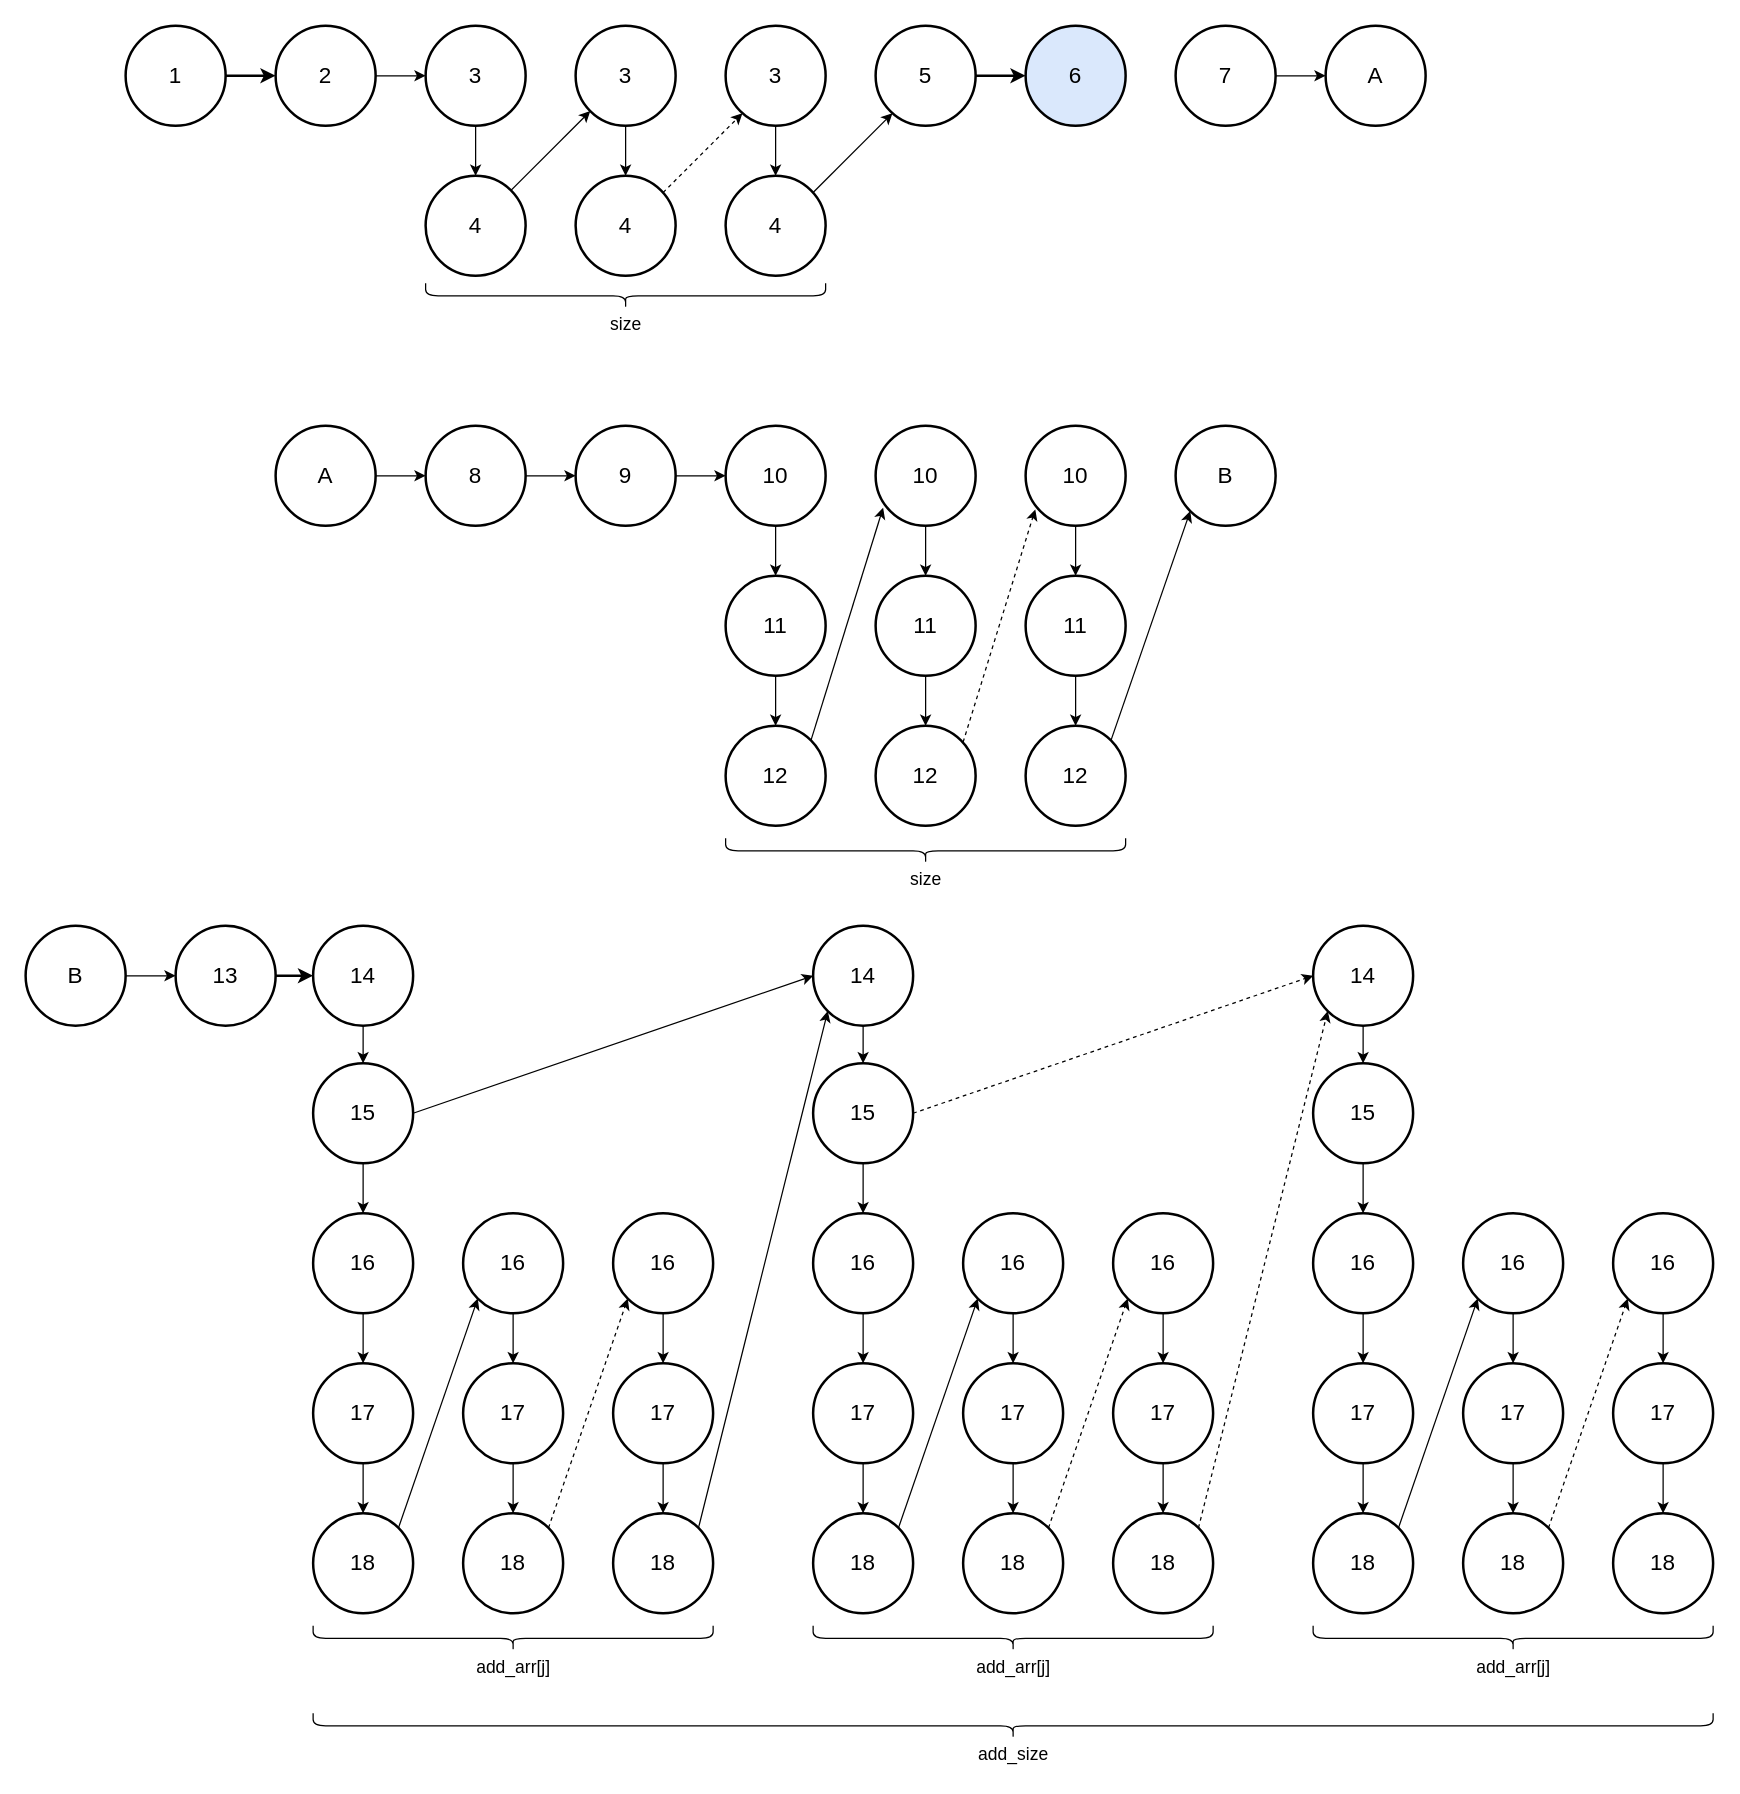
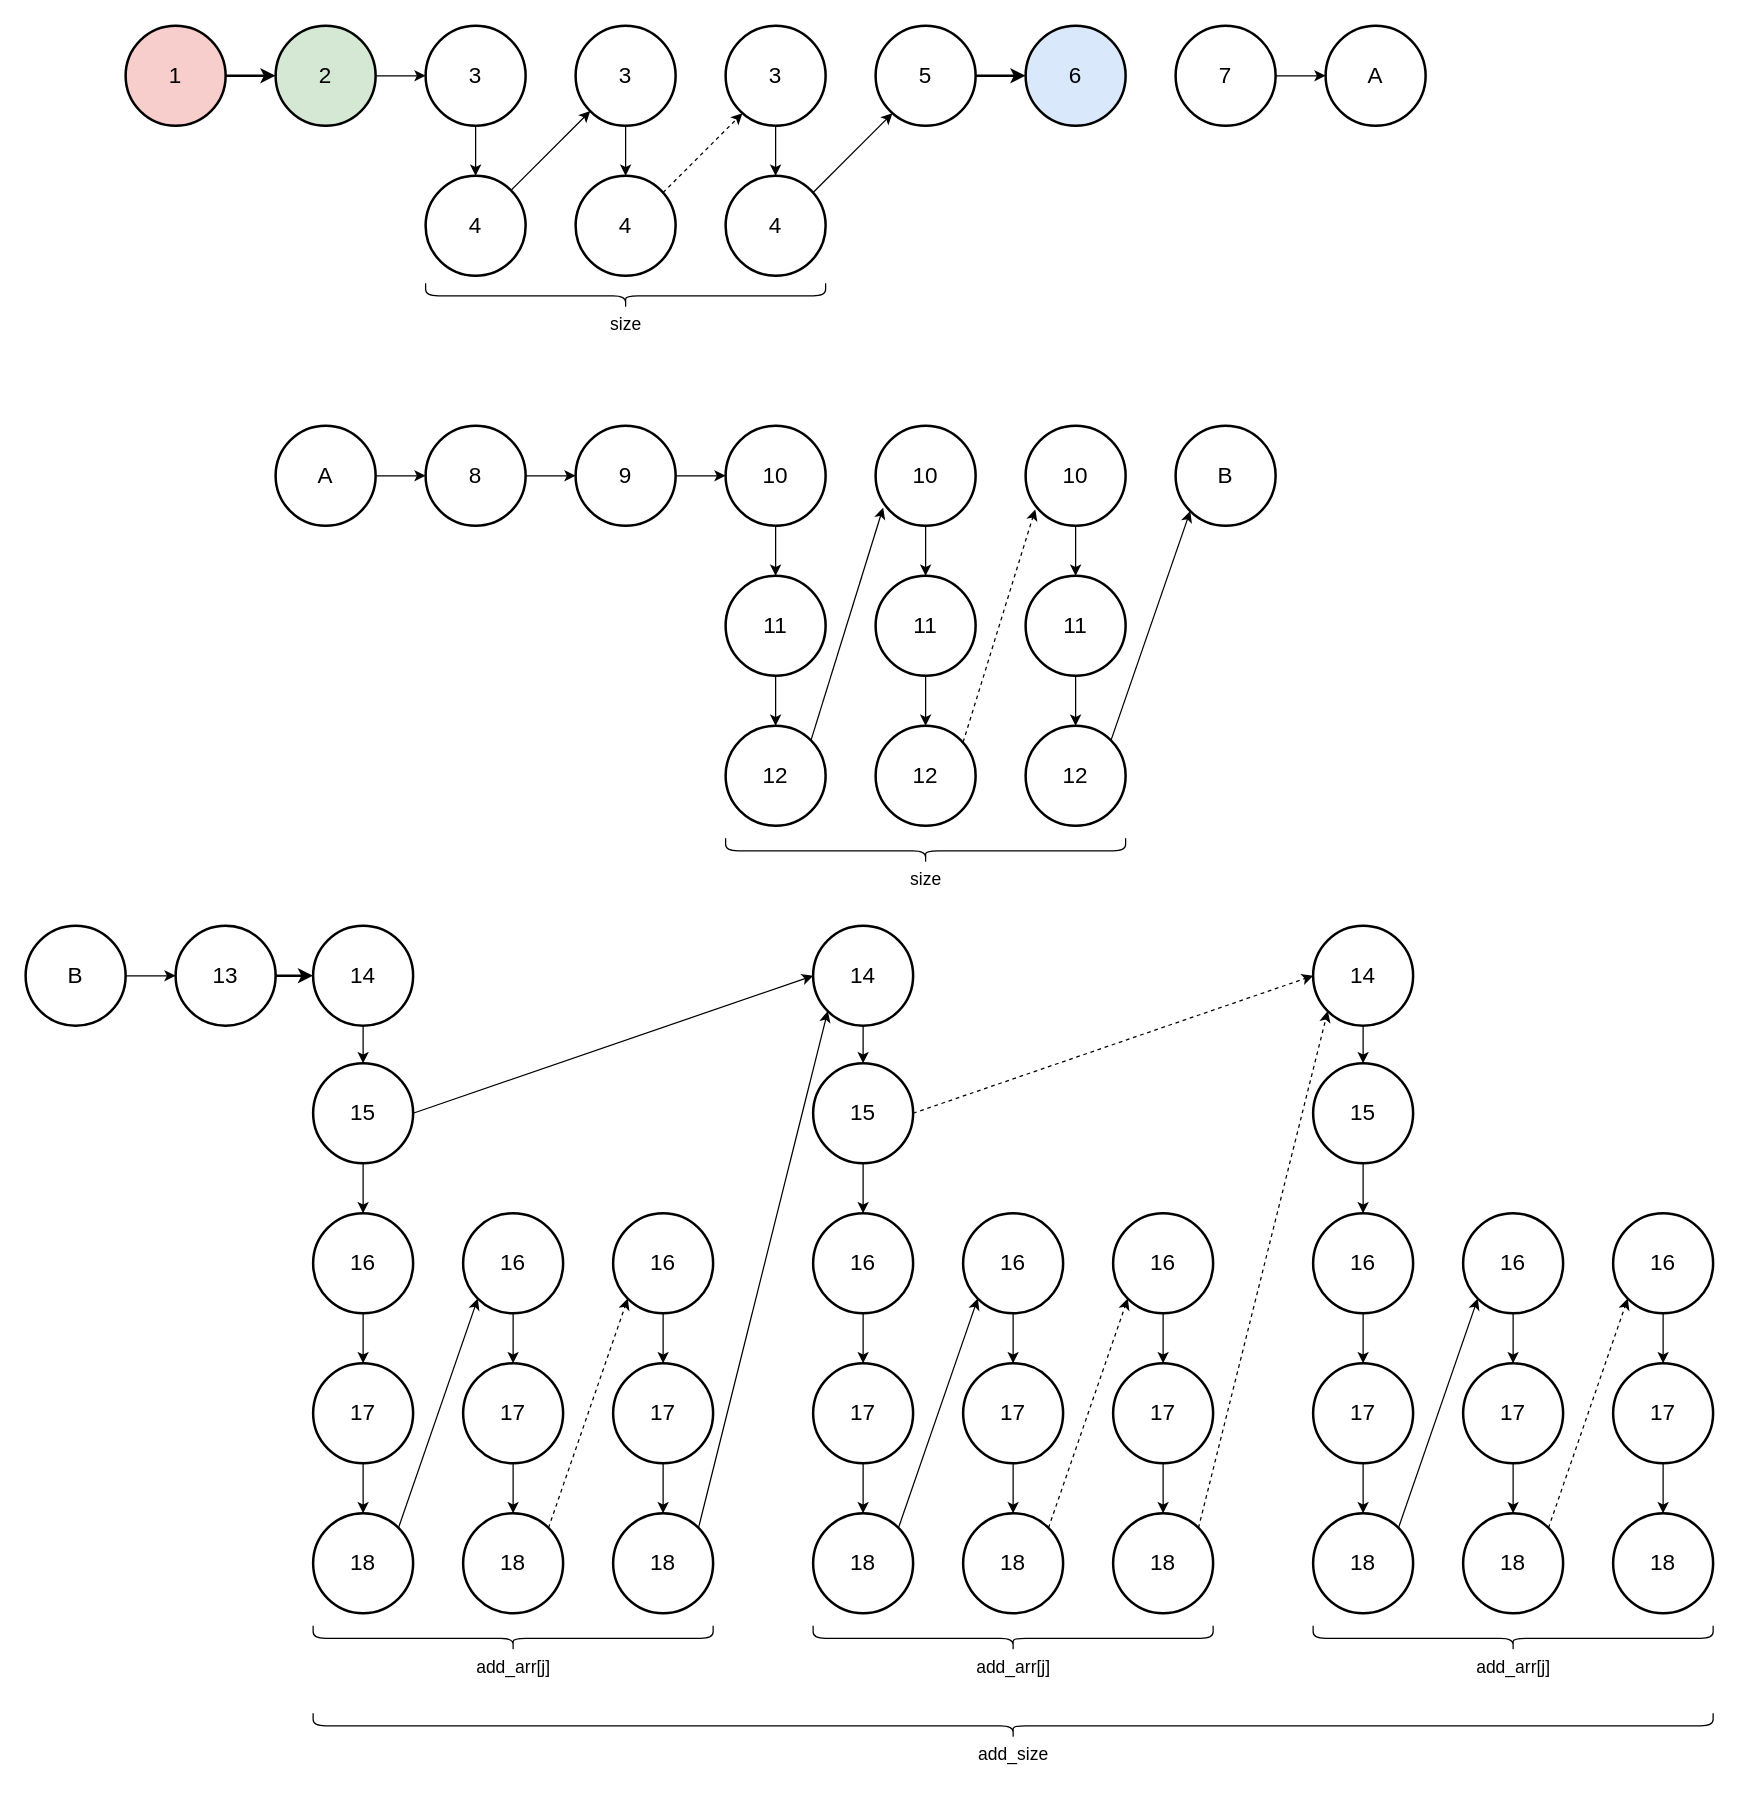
(176, 76) -> (176, 76)
(326, 76) -> (326, 76)
